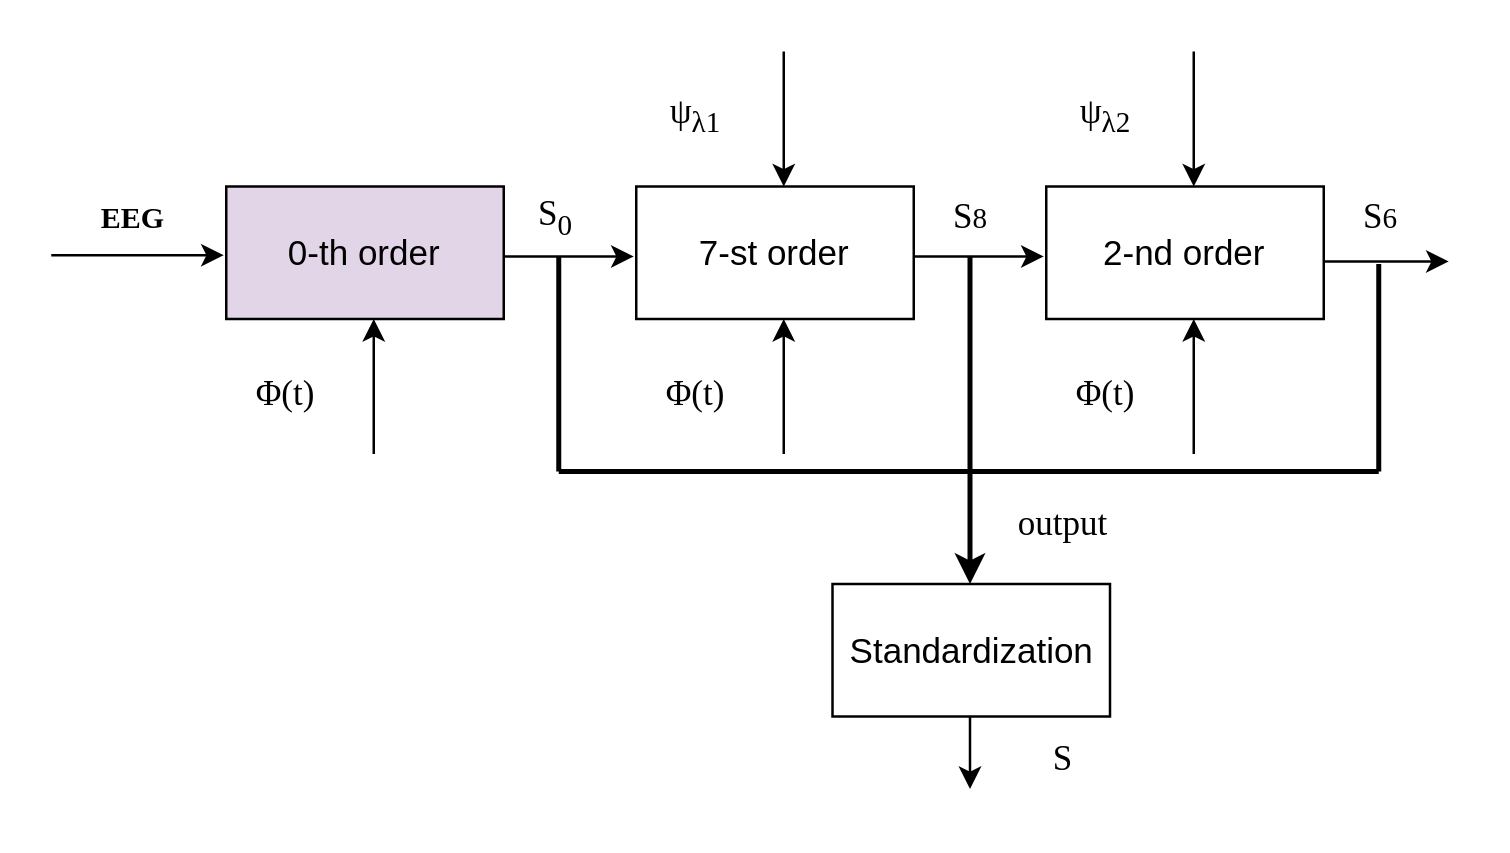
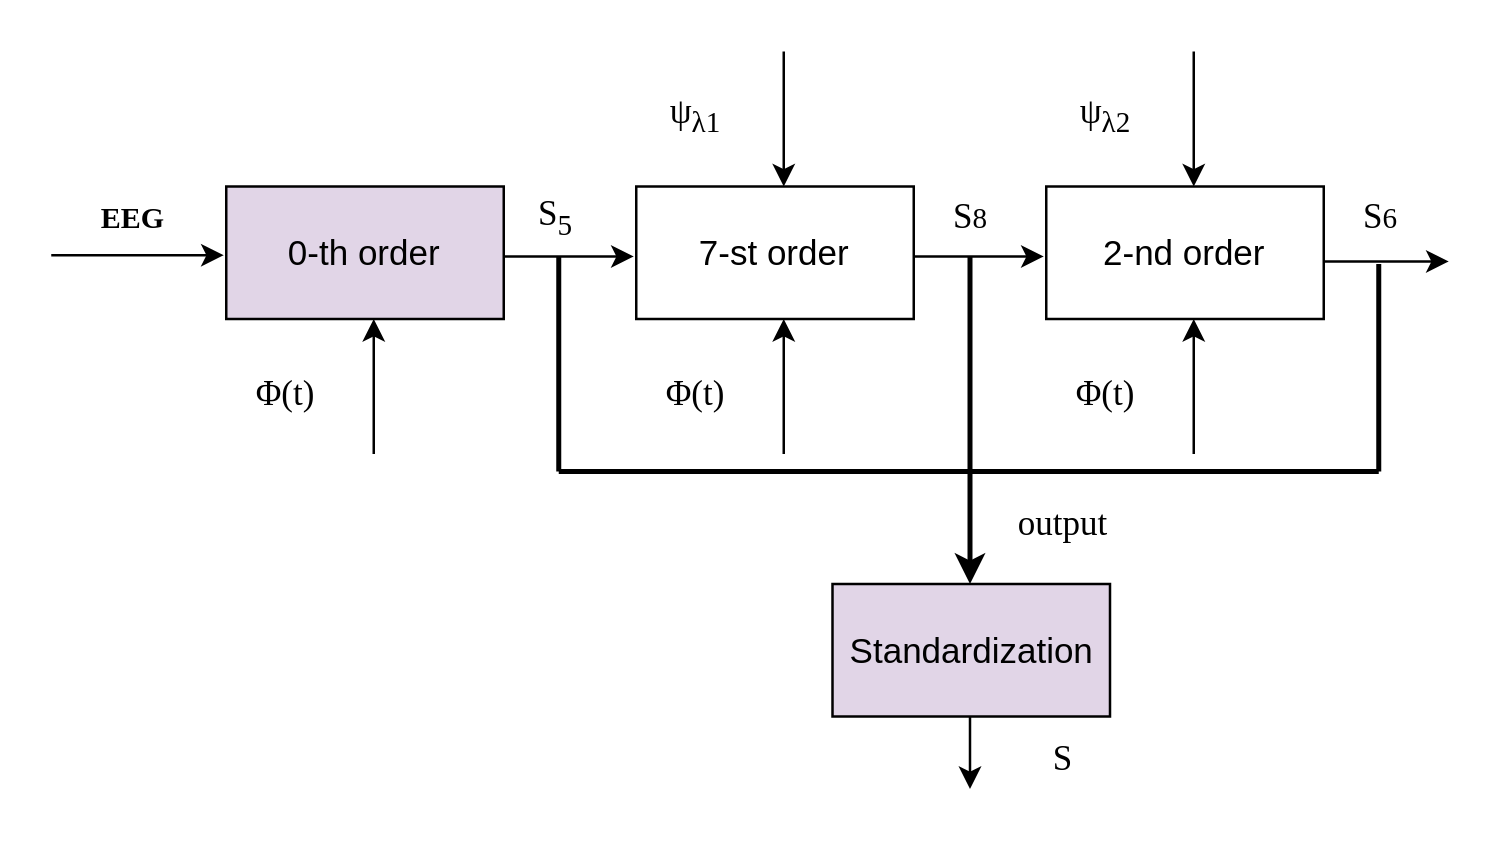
(556, 219) -> (556, 219)
(971, 650) -> (971, 650)
